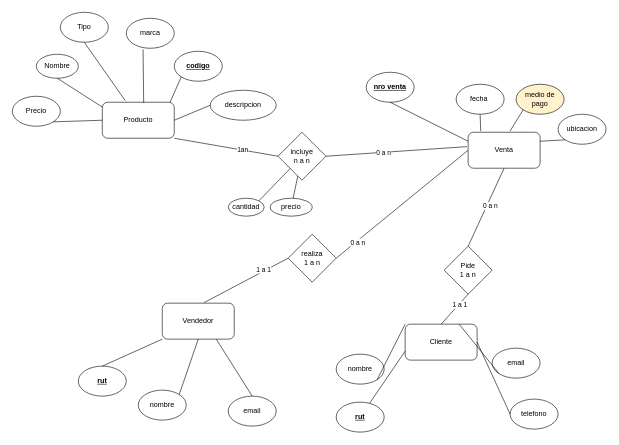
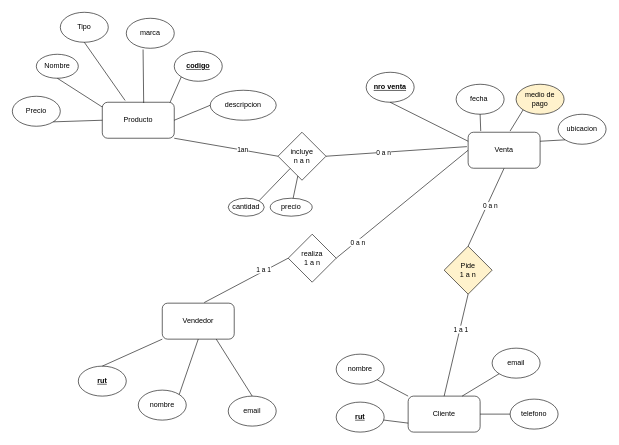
(468, 270) -> (468, 270)
(441, 342) -> (444, 414)
